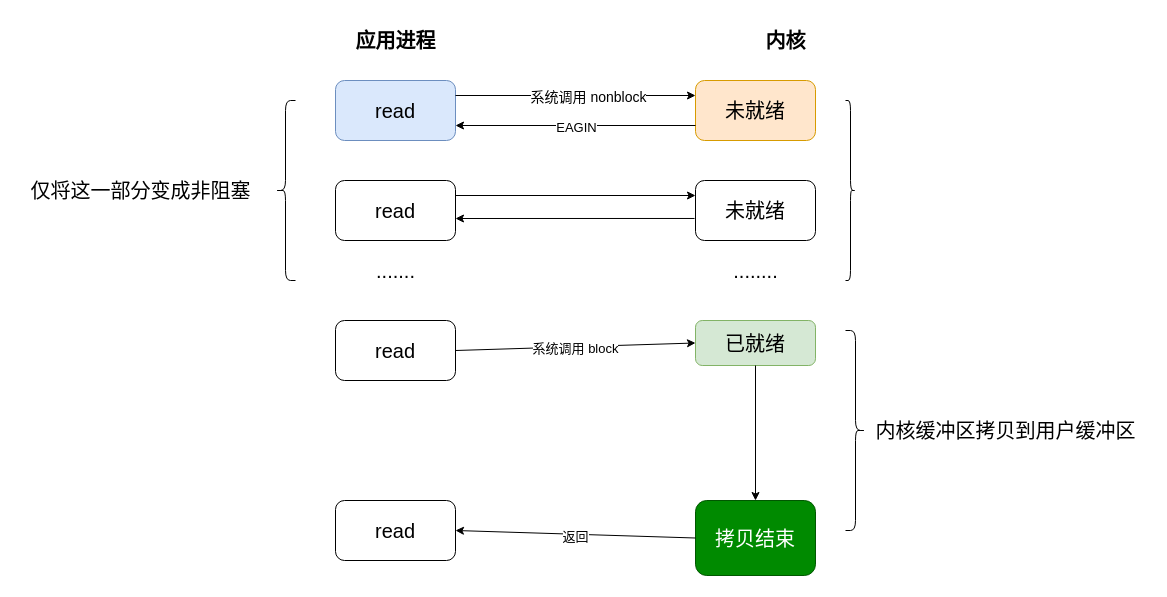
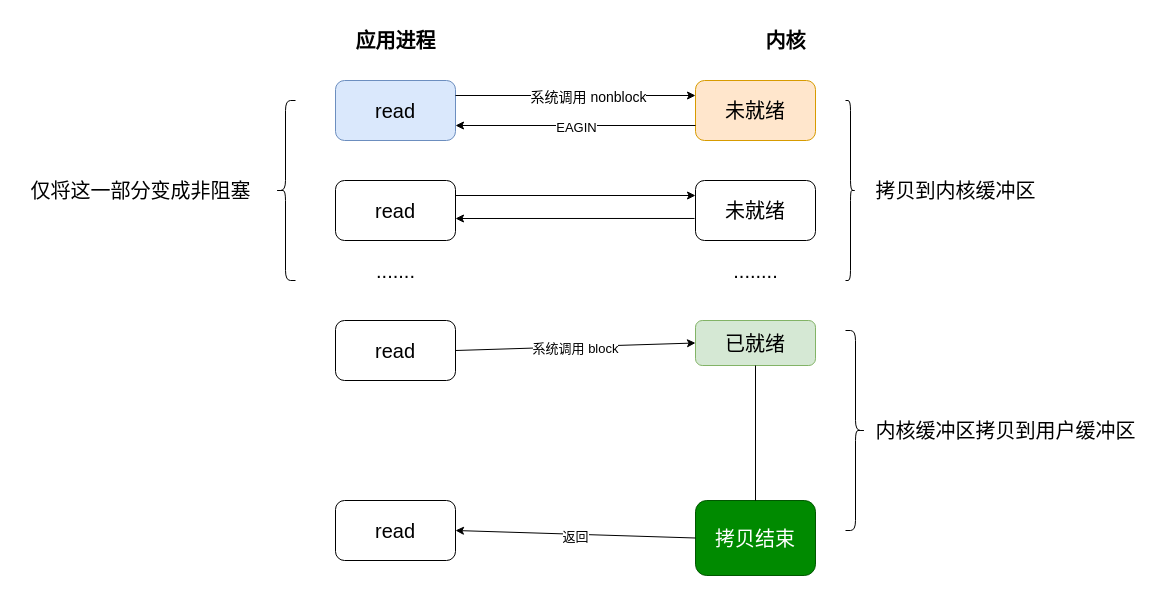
none -> (956, 191)
(756, 492) -> (756, 494)
